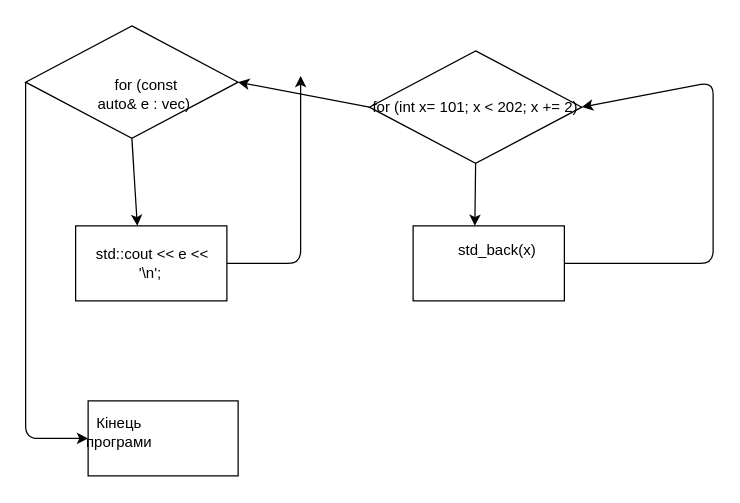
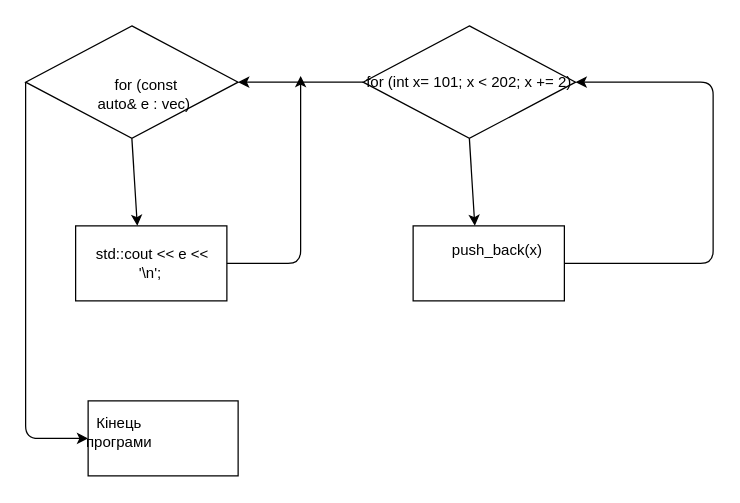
(476, 107) -> (469, 82)
(498, 251) -> (498, 251)
